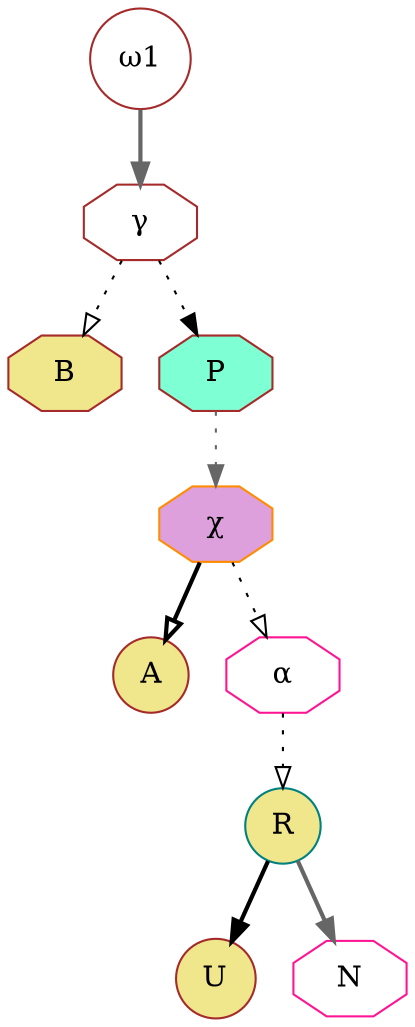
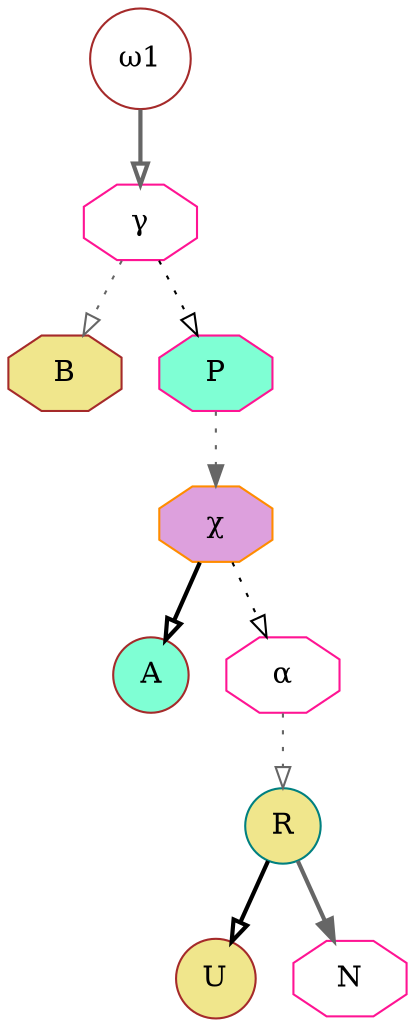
(140, 136) -> (140, 136)
(140, 222) -> (140, 222)
(108, 288) -> (108, 288)
(173, 288) -> (173, 288)
(216, 373) -> (216, 373)
(151, 675) -> (151, 675)
(283, 740) -> (283, 740)
(254, 892) -> (254, 892)
